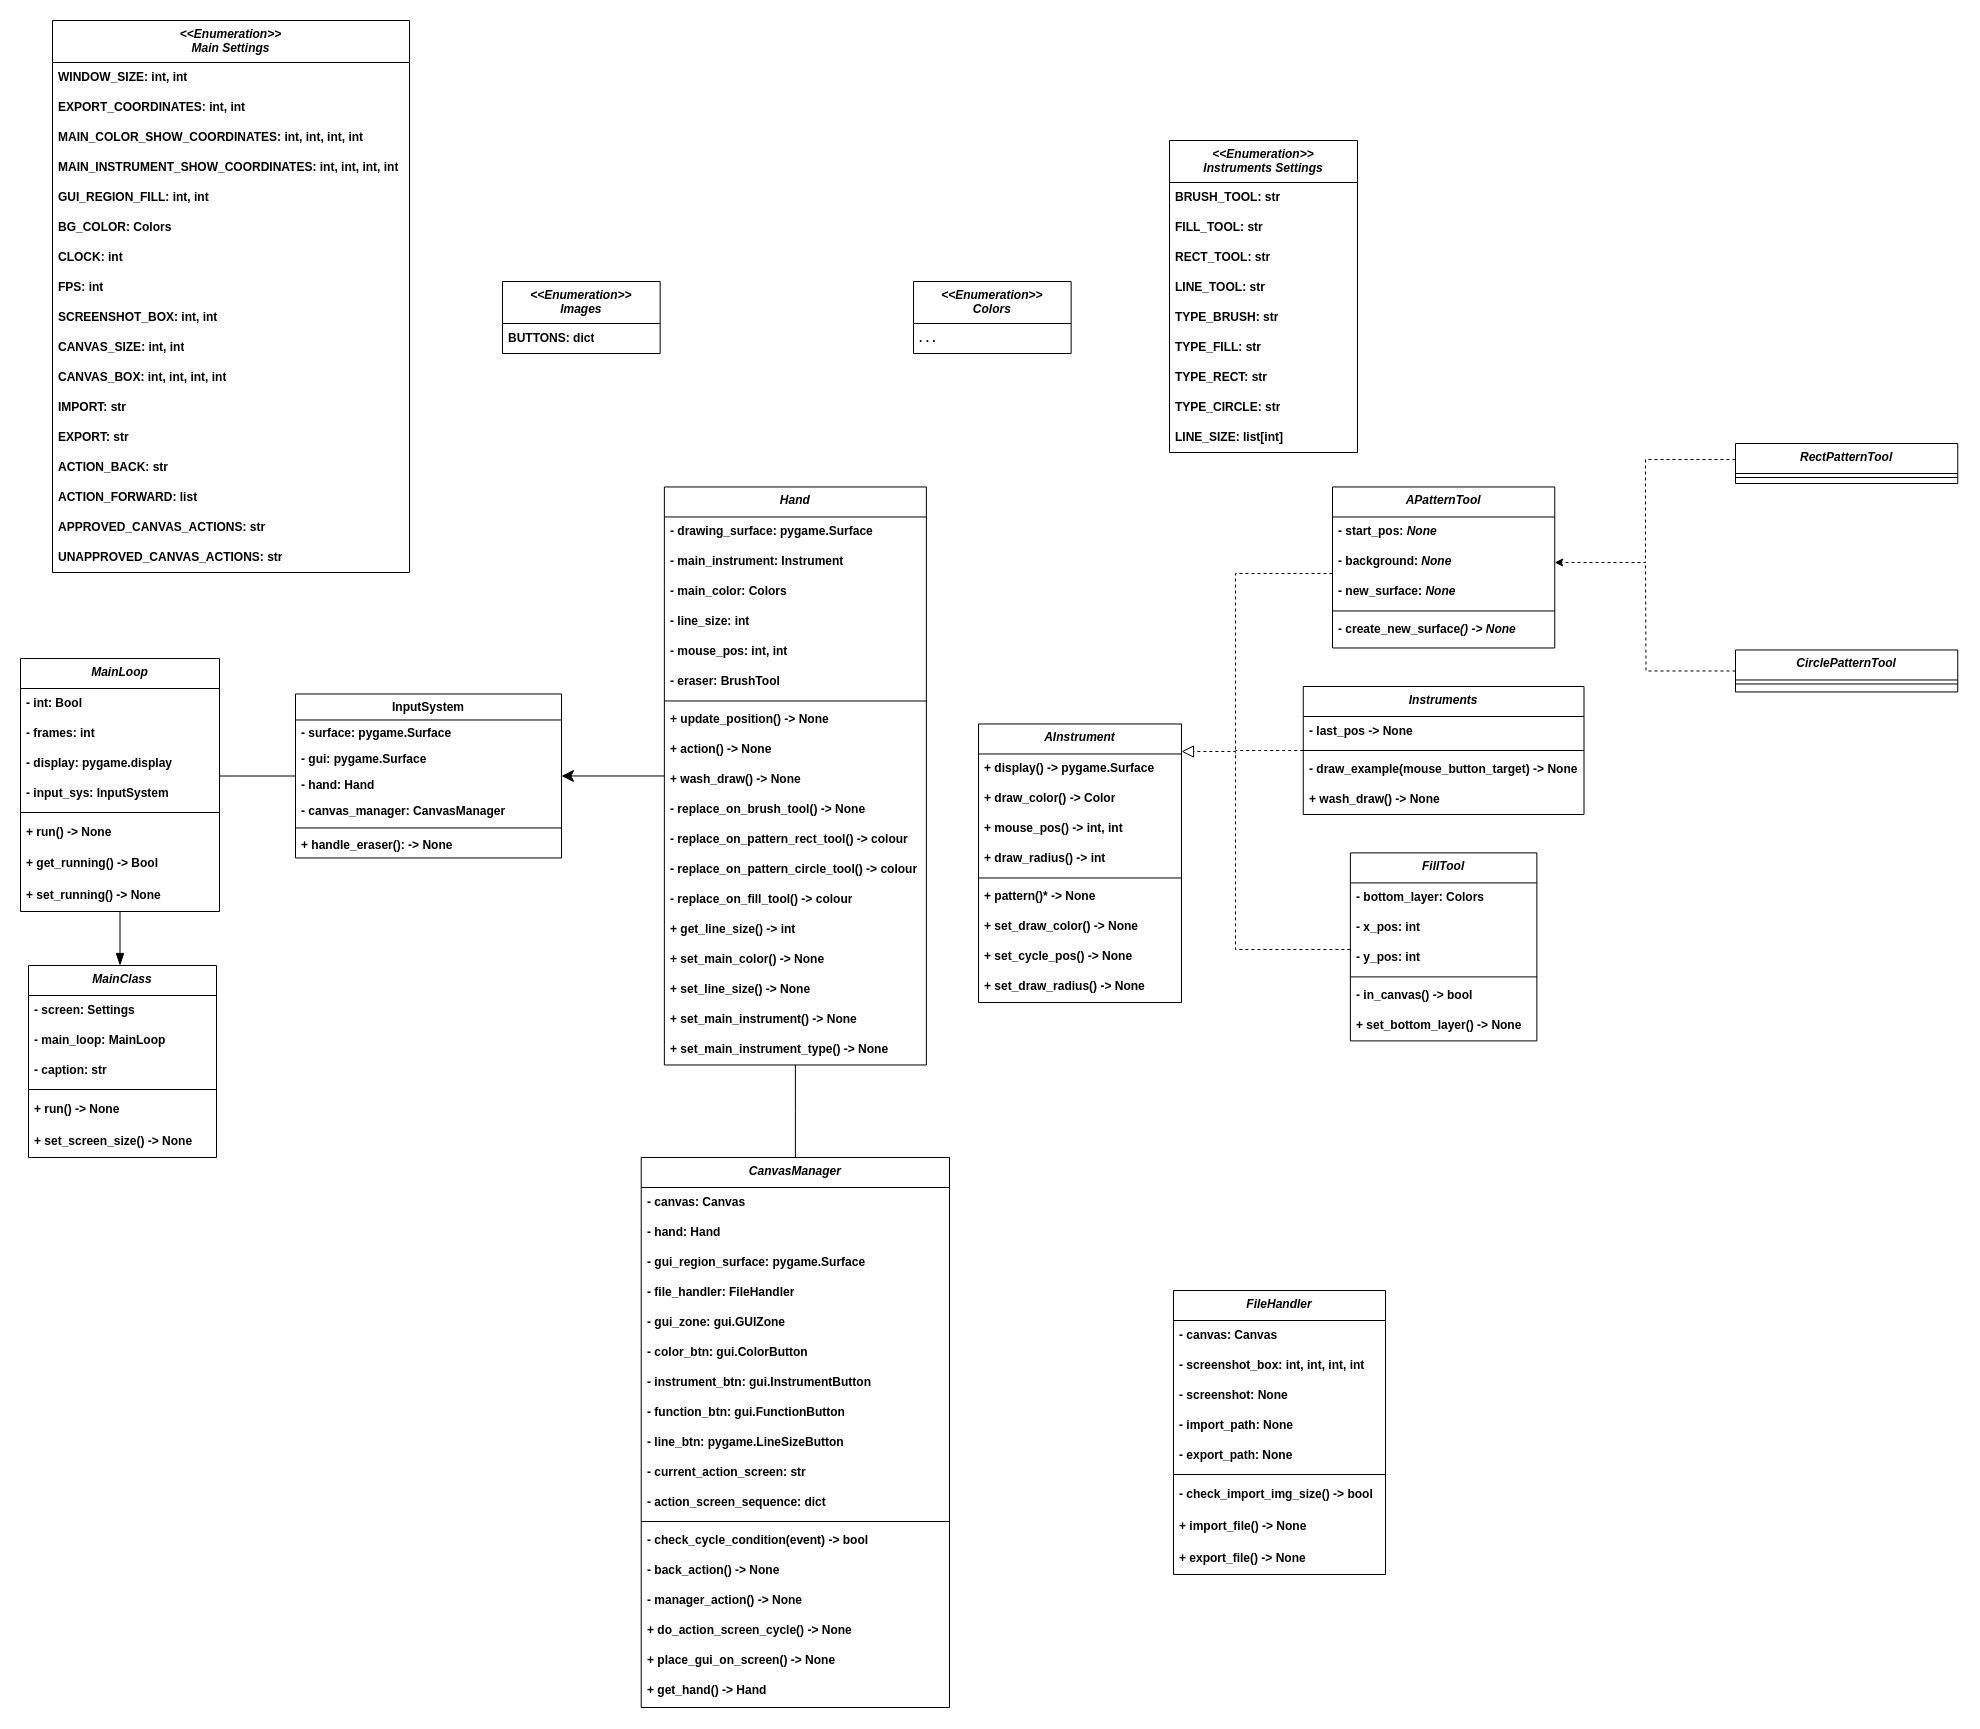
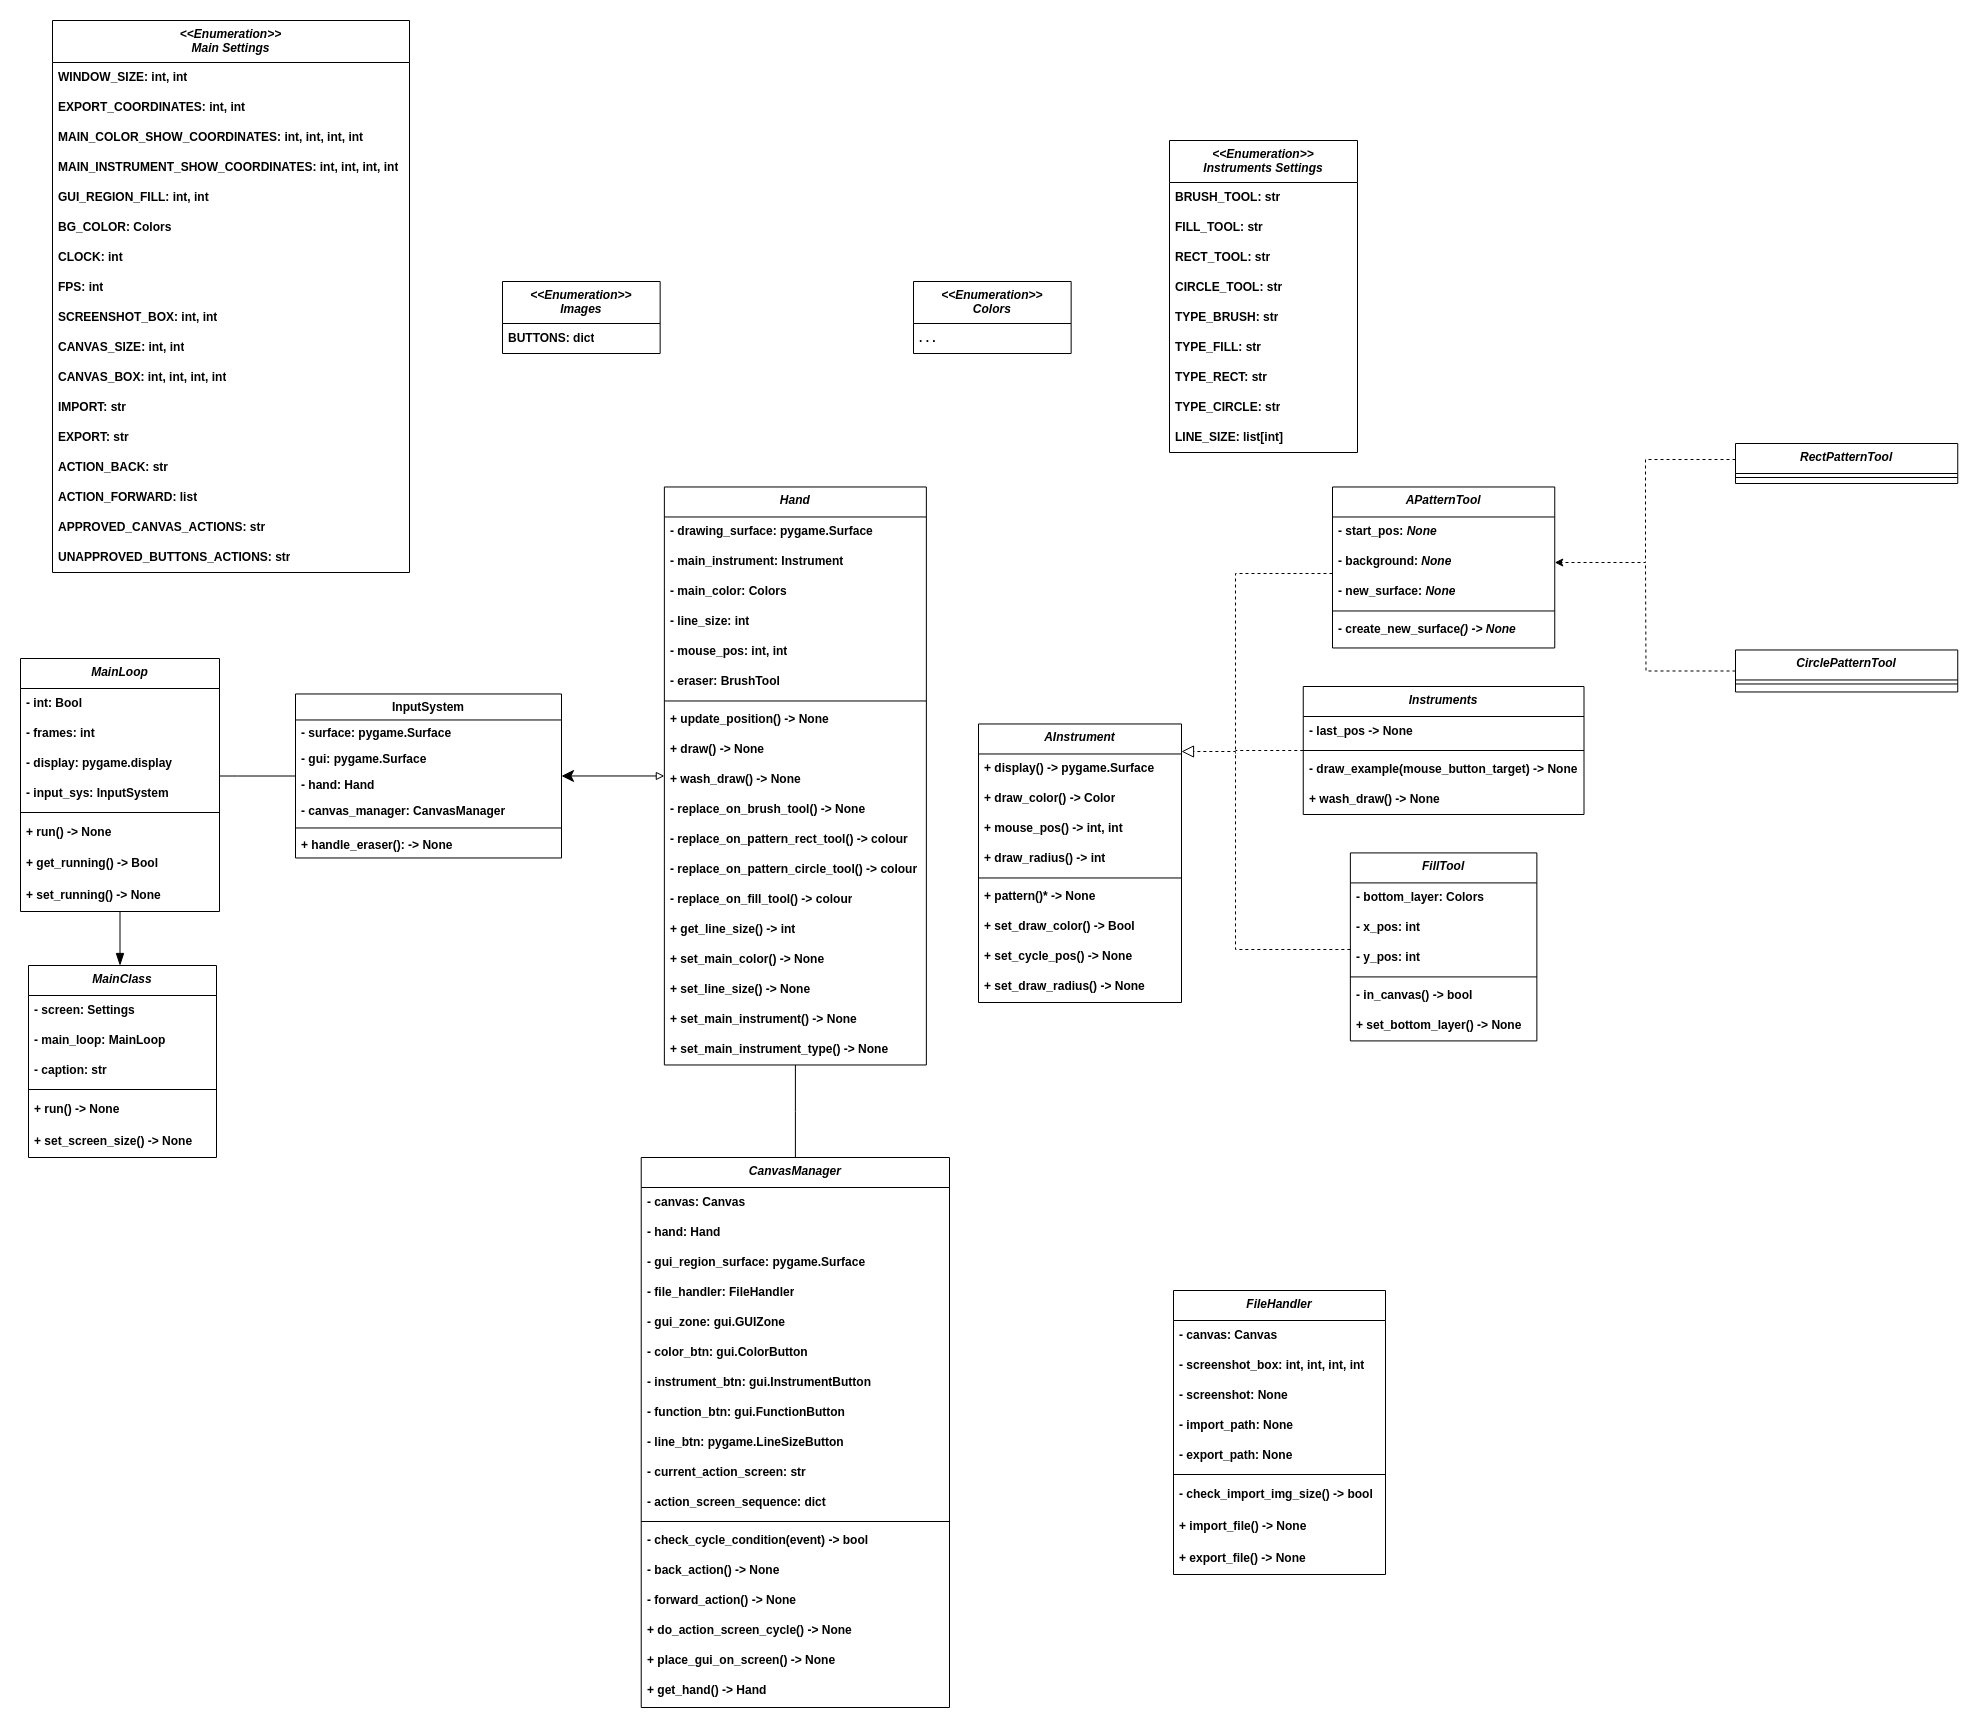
(1219, 288) -> (1226, 288)
(156, 558) -> (160, 558)
(725, 750) -> (720, 750)
(658, 776) -> (655, 776)
(1066, 927) -> (1064, 927)
(729, 1601) -> (729, 1601)
